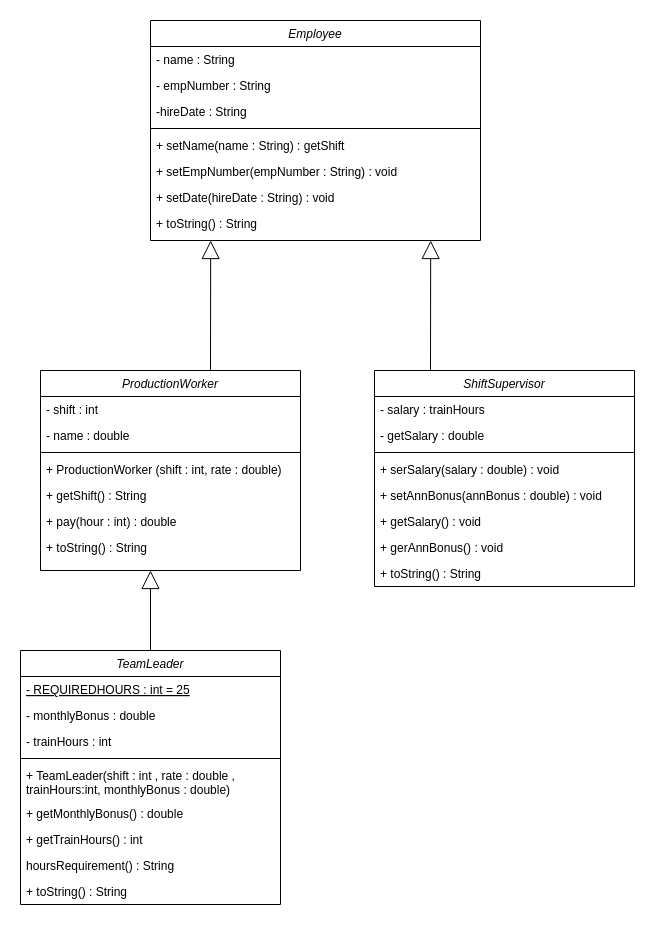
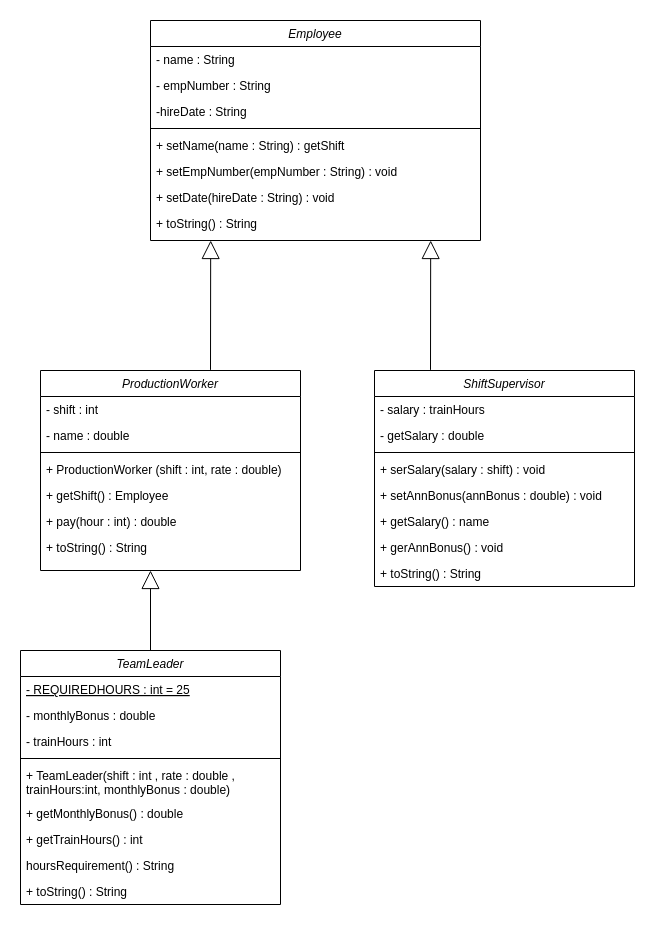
(480, 470) -> (477, 470)
(107, 496) -> (114, 496)
(438, 522) -> (439, 522)
